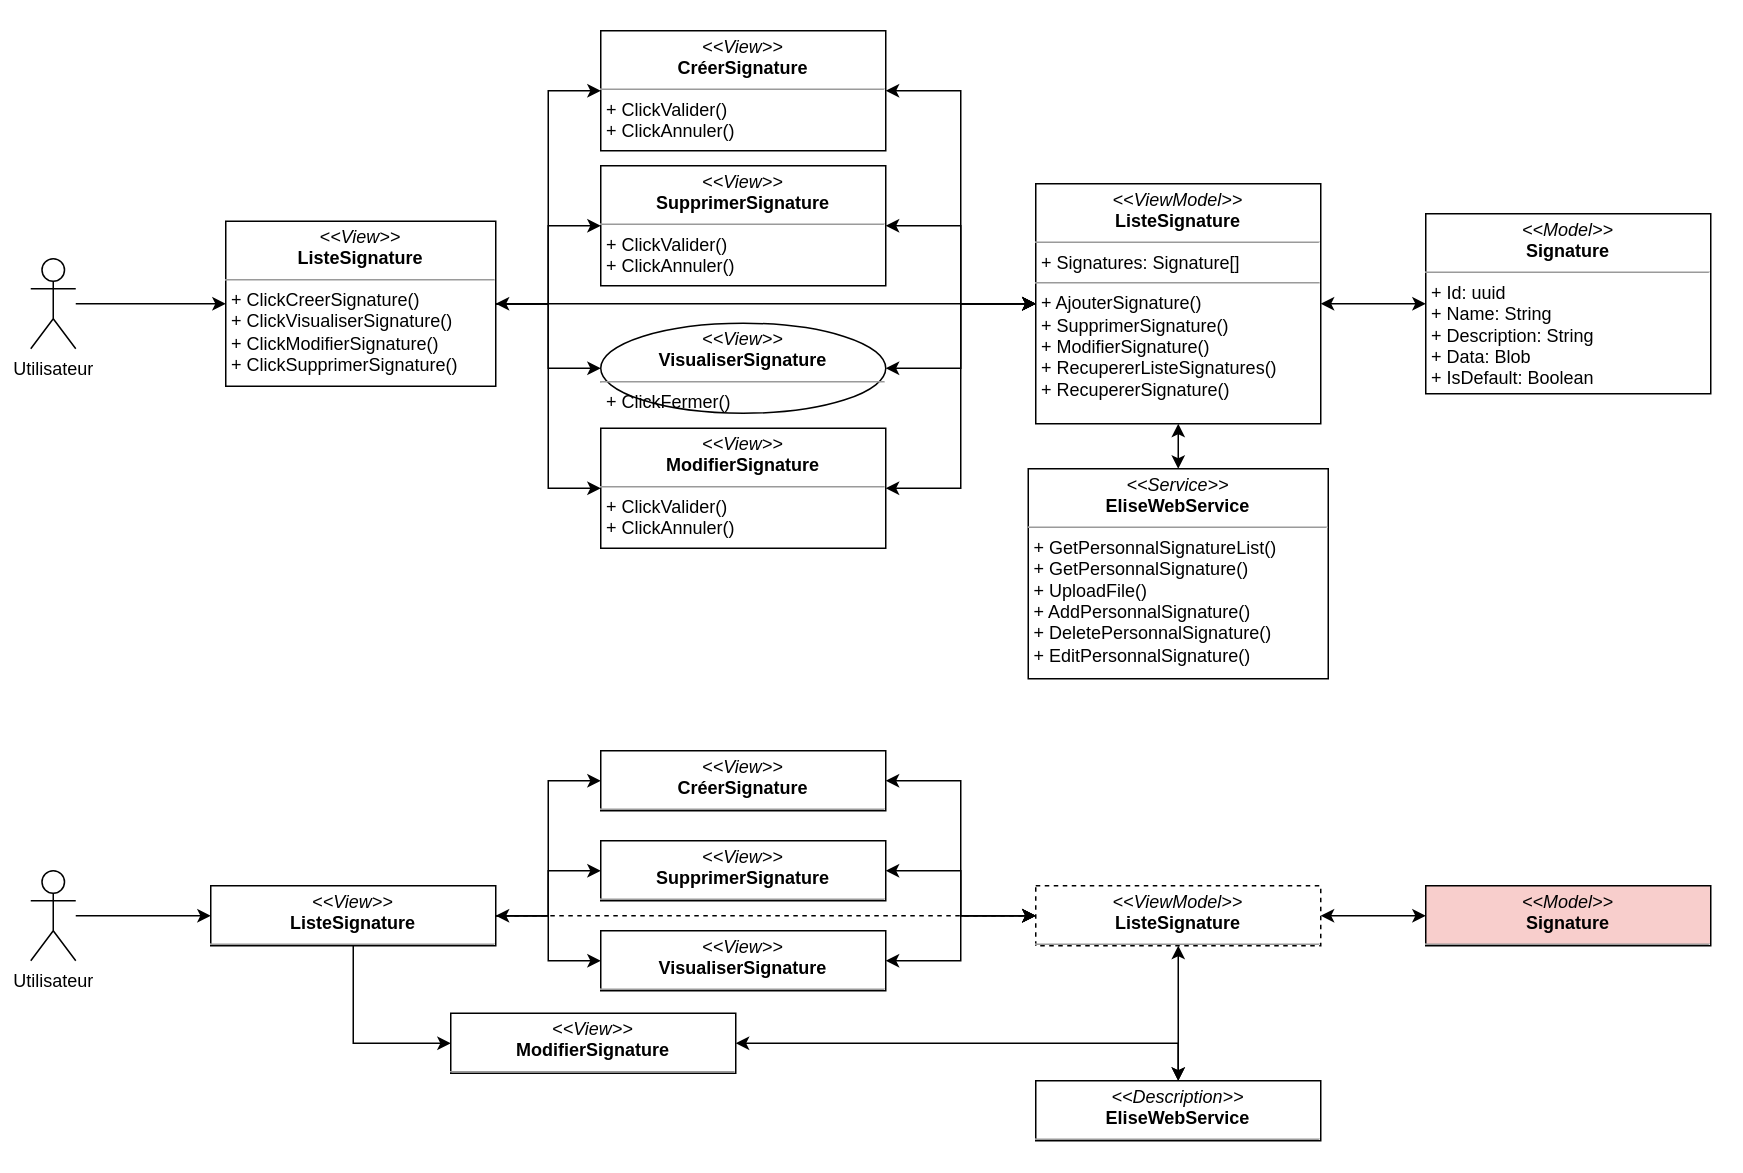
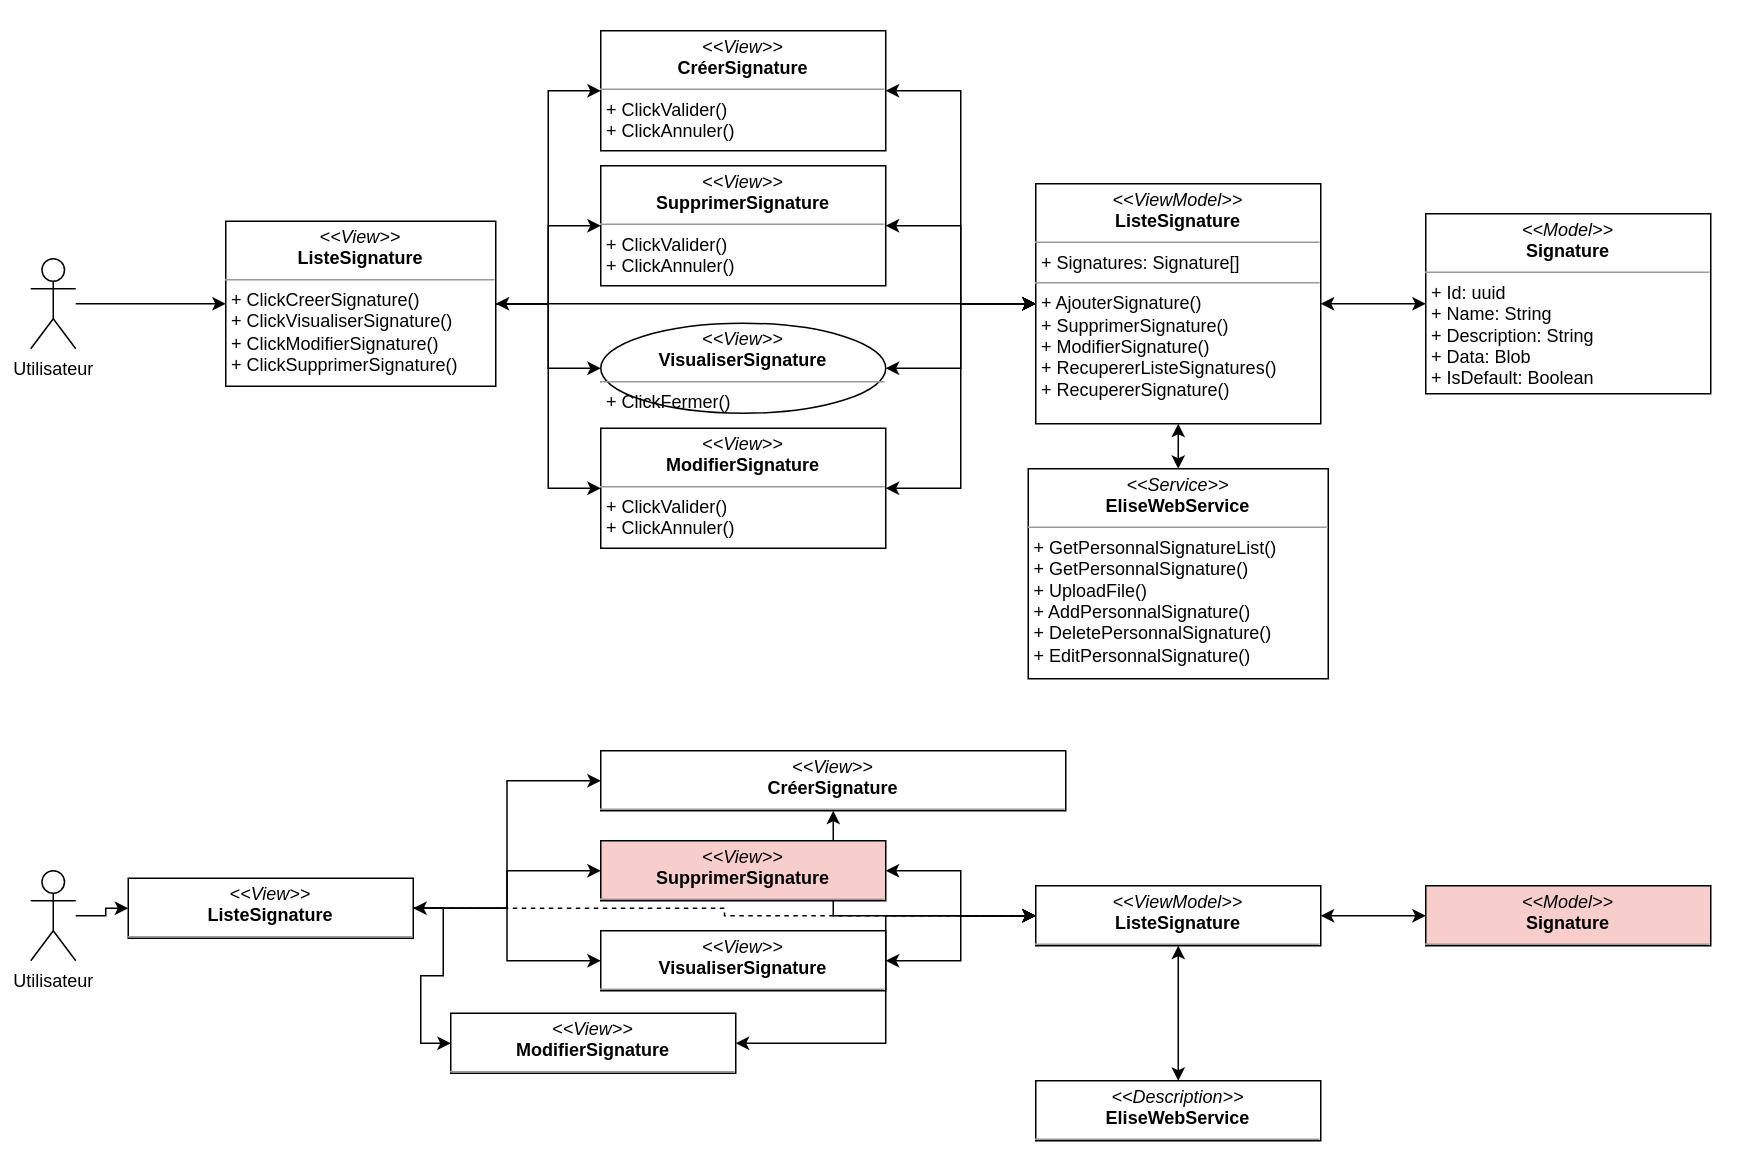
(743, 781) -> (833, 781)
(743, 871) -> (743, 871)
(353, 916) -> (271, 908)
(1178, 916) -> (1178, 916)
(1029, 1043) -> (886, 1018)
